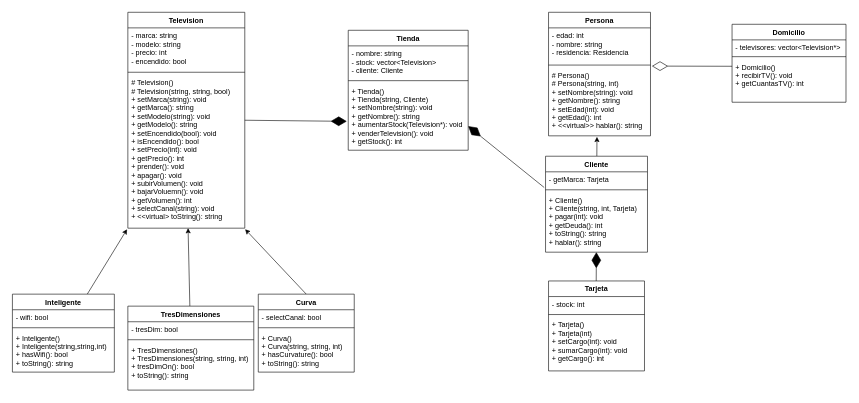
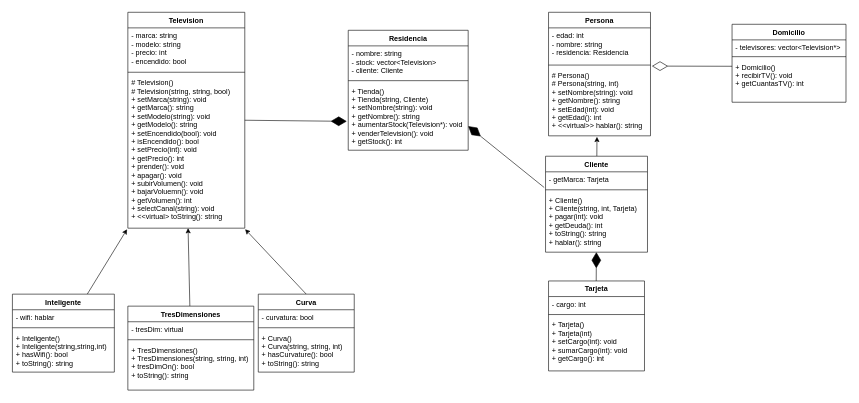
(408, 38) -> (408, 38)
(572, 305) -> (572, 305)
(34, 318) -> (38, 318)
(294, 318) -> (292, 318)
(157, 330) -> (162, 330)
